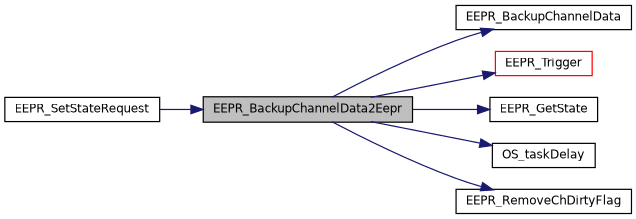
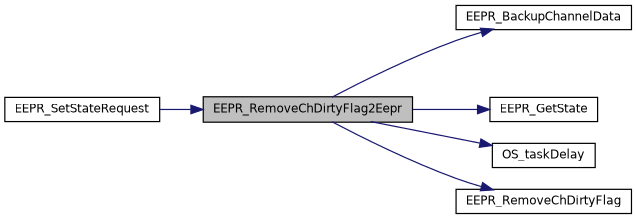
(544, 64) -> none
(308, 109) -> (308, 109)
